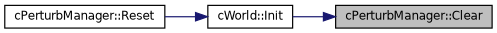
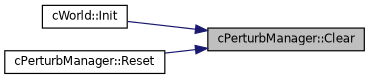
(180, 17) -> (180, 51)
